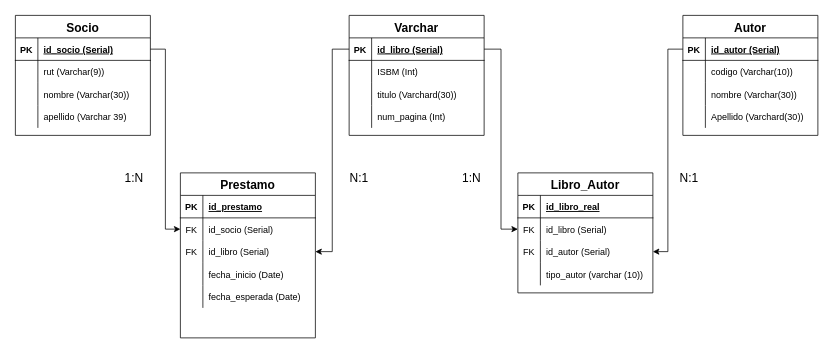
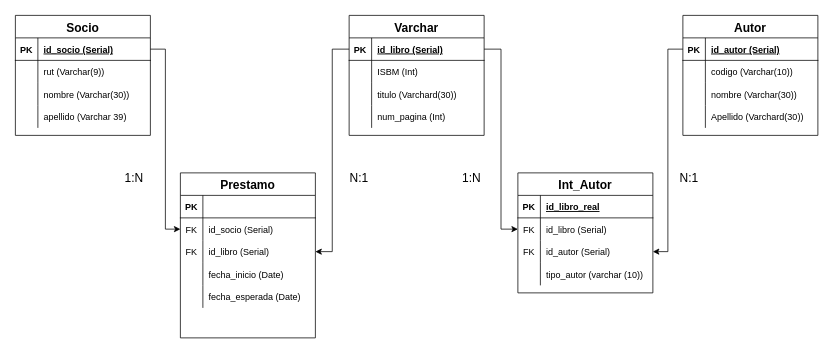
(585, 185) -> (585, 185)
(259, 207) -> none
